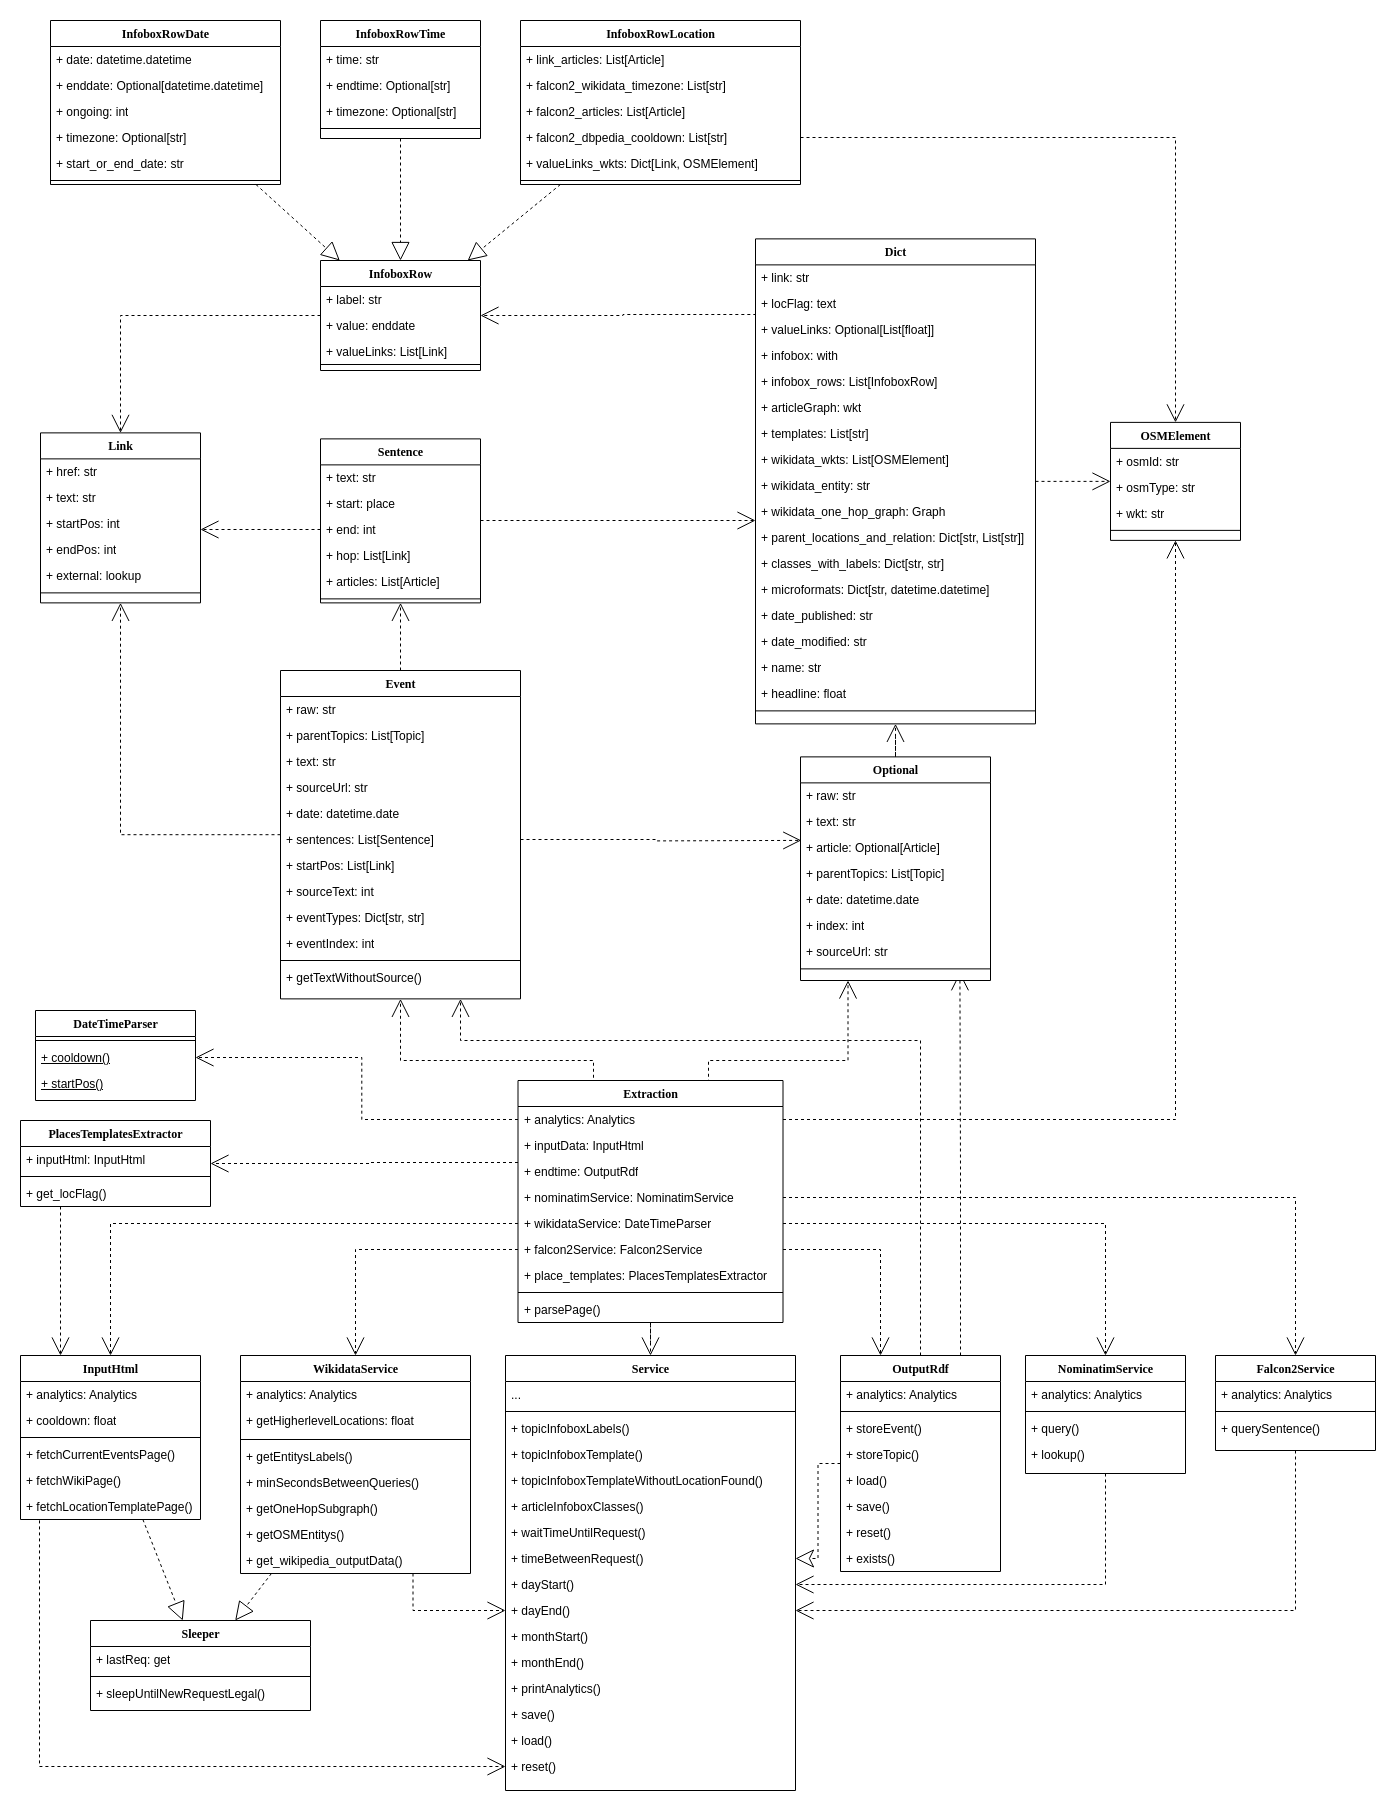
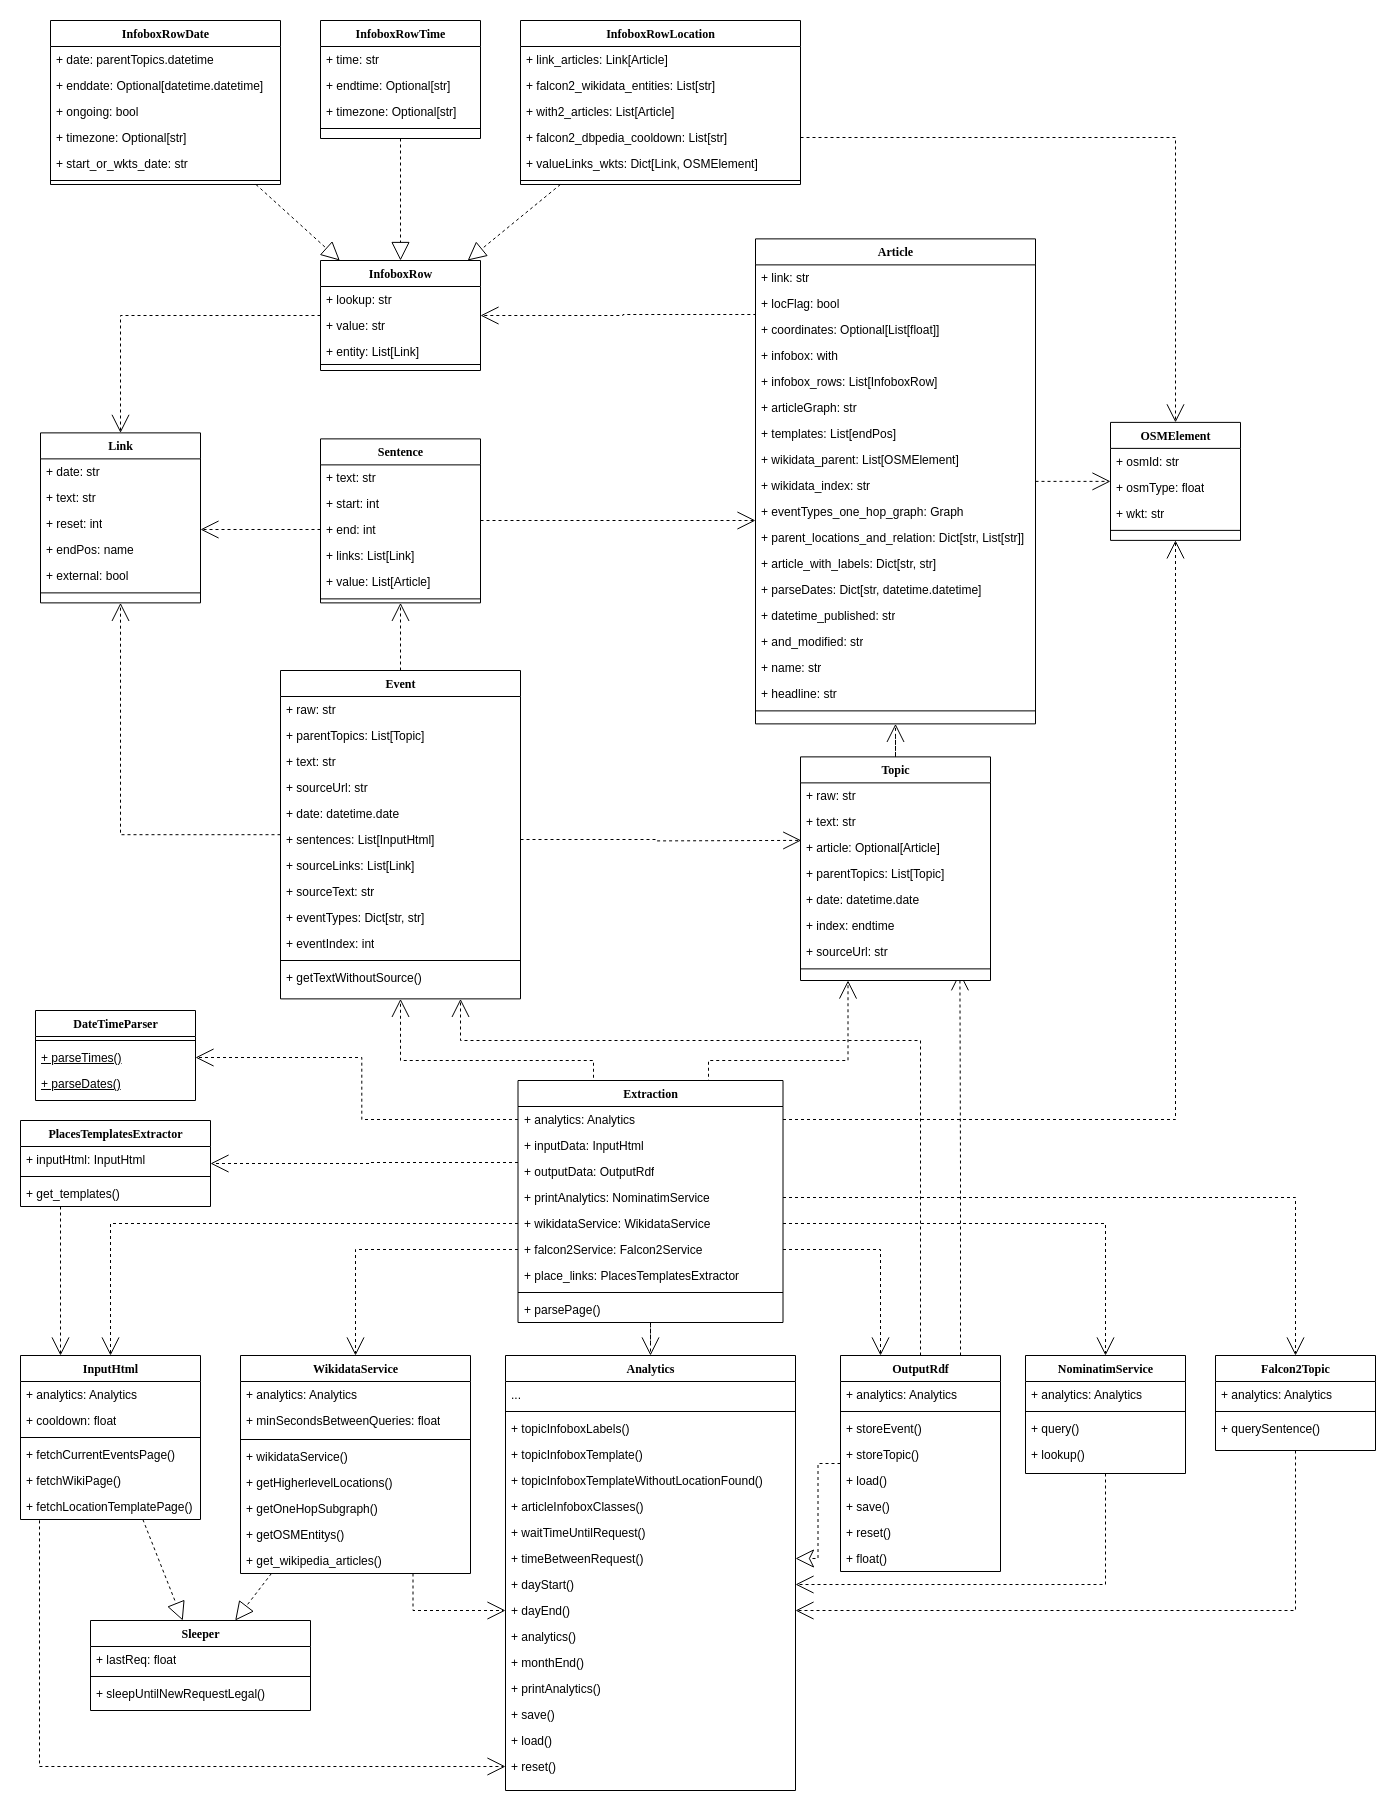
(131, 61) -> (145, 61)
(612, 61) -> (612, 61)
(642, 87) -> (640, 87)
(96, 113) -> (99, 113)
(623, 113) -> (617, 113)
(132, 165) -> (136, 165)
(896, 253) -> (896, 253)
(359, 301) -> (364, 301)
(804, 305) -> (803, 305)
(374, 327) -> (361, 327)
(865, 331) -> (870, 331)
(396, 353) -> (384, 353)
(818, 409) -> (818, 409)
(828, 435) -> (838, 435)
(861, 461) -> (868, 461)
(79, 473) -> (79, 473)
(826, 487) -> (823, 487)
(1159, 489) -> (1164, 489)
(367, 505) -> (361, 505)
(858, 513) -> (868, 513)
(91, 525) -> (81, 525)
(84, 551) -> (89, 551)
(376, 557) -> (379, 557)
(870, 565) -> (869, 565)
(99, 577) -> (92, 577)
(398, 583) -> (390, 583)
(894, 591) -> (889, 591)
(824, 617) -> (836, 617)
(821, 643) -> (818, 643)
(809, 695) -> (804, 695)
(896, 771) -> (896, 771)
(371, 841) -> (373, 841)
(353, 867) -> (361, 867)
(337, 893) -> (339, 893)
(839, 927) -> (852, 927)
(79, 1059) -> (85, 1059)
(80, 1085) -> (87, 1085)
(585, 1173) -> (597, 1173)
(72, 1195) -> (81, 1195)
(631, 1199) -> (625, 1199)
(624, 1225) -> (625, 1225)
(652, 1284) -> (643, 1277)
(651, 1370) -> (651, 1370)
(1296, 1370) -> (1296, 1370)
(342, 1422) -> (348, 1422)
(309, 1458) -> (304, 1458)
(336, 1484) -> (329, 1484)
(877, 1560) -> (874, 1560)
(334, 1562) -> (325, 1562)
(557, 1638) -> (551, 1638)
(137, 1661) -> (142, 1661)
